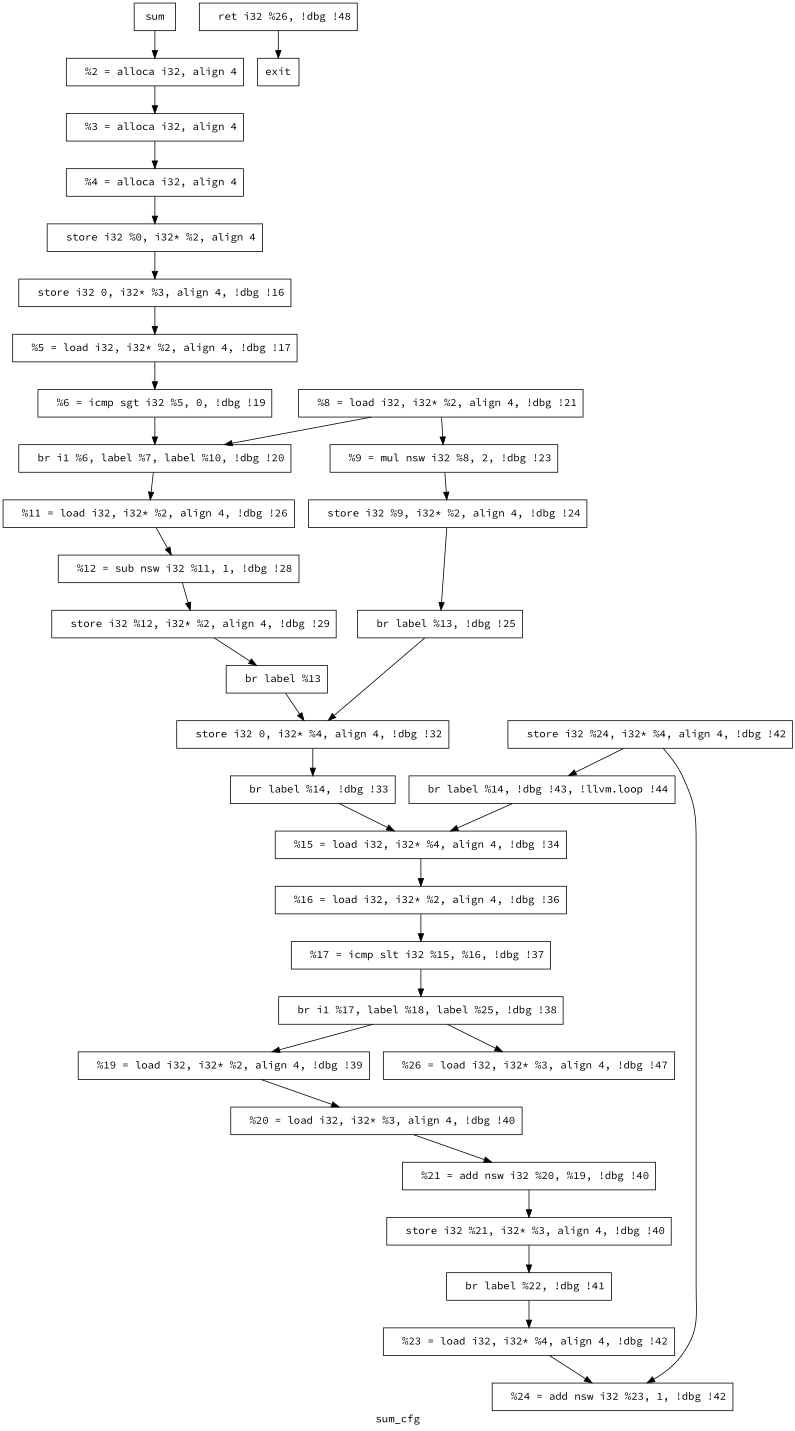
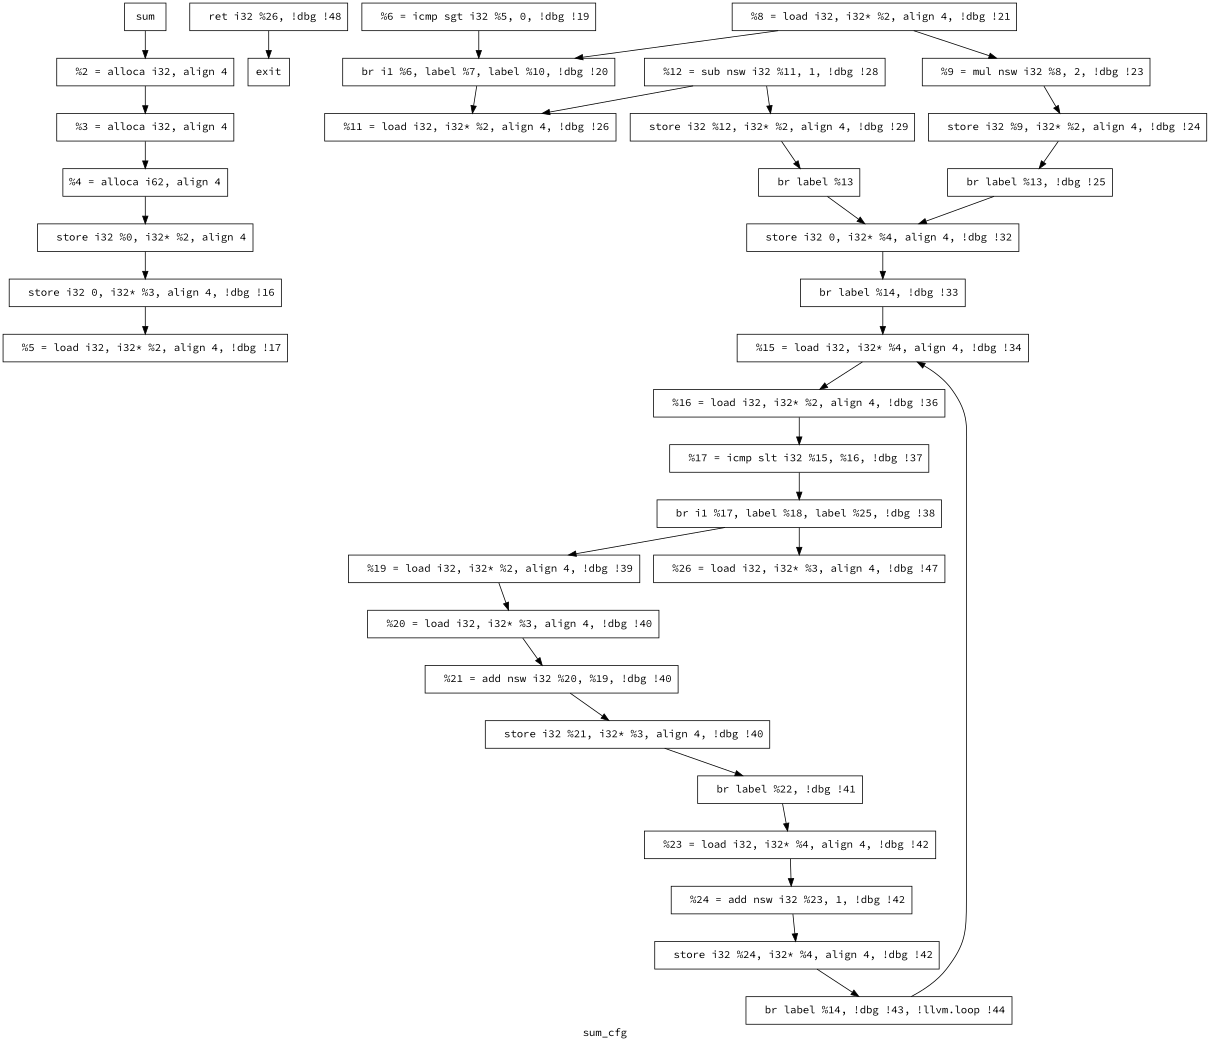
(155, 182) -> (145, 182)
(155, 372) -> none
(162, 538) -> (621, 99)
(696, 1068) -> (794, 924)
